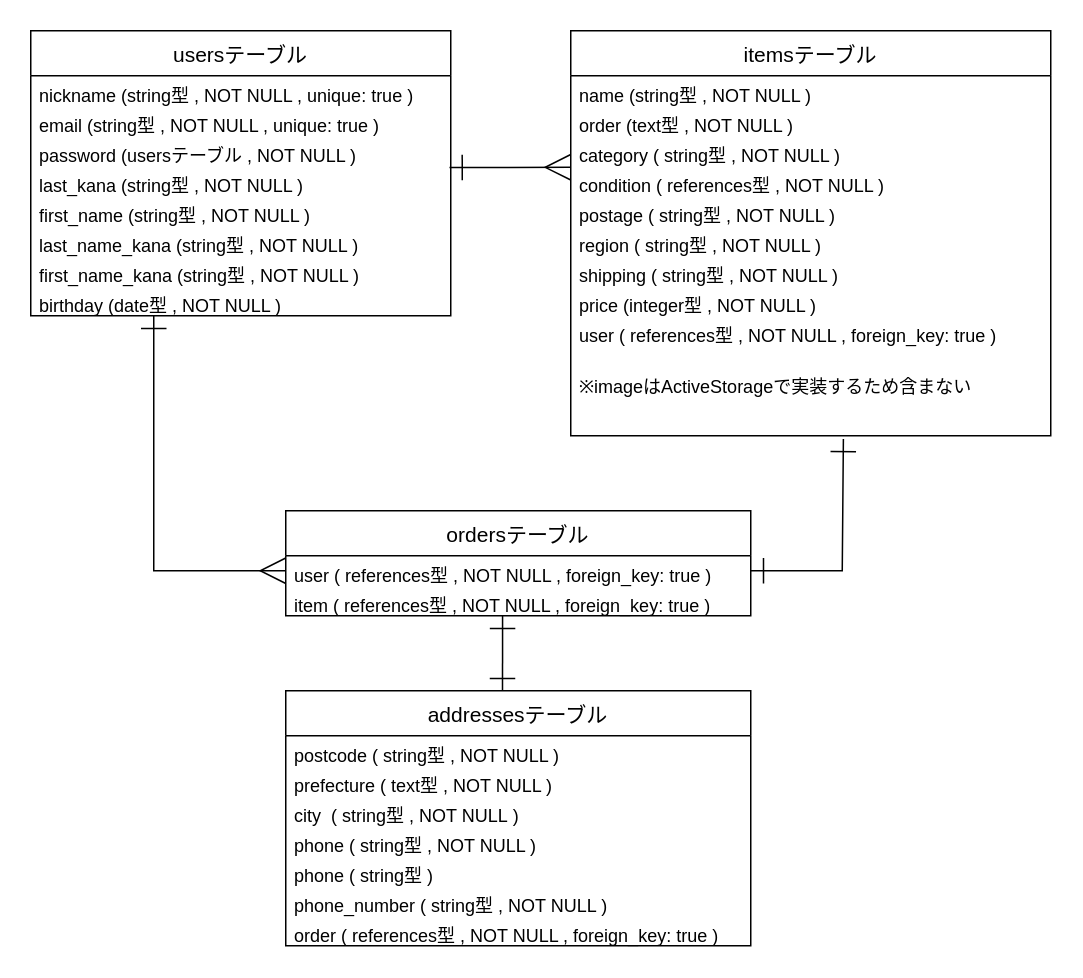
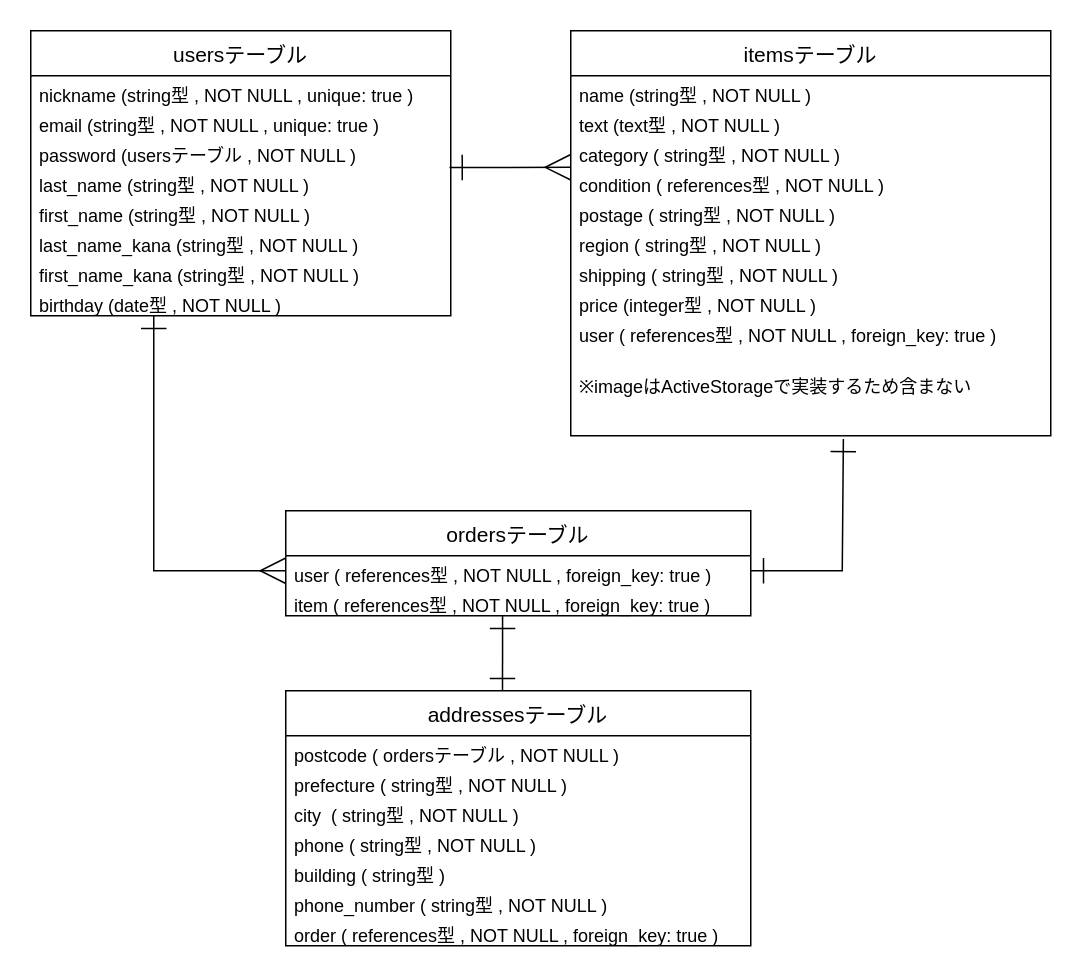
(695, 126) -> (690, 126)
(180, 186) -> (180, 186)
(435, 756) -> (465, 756)
(438, 786) -> (446, 786)
(374, 876) -> (382, 876)
